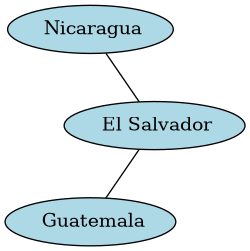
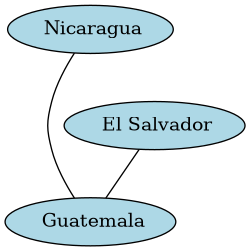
(123, 78) -> (48, 126)
